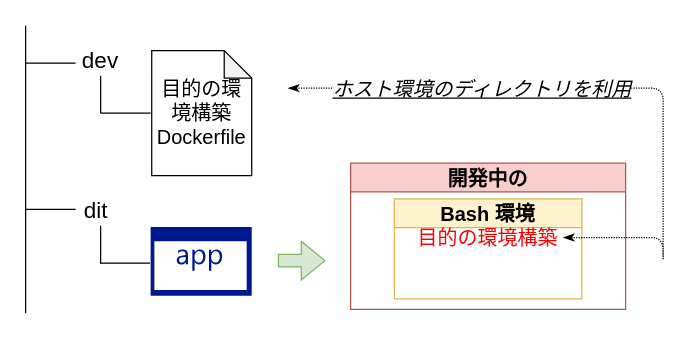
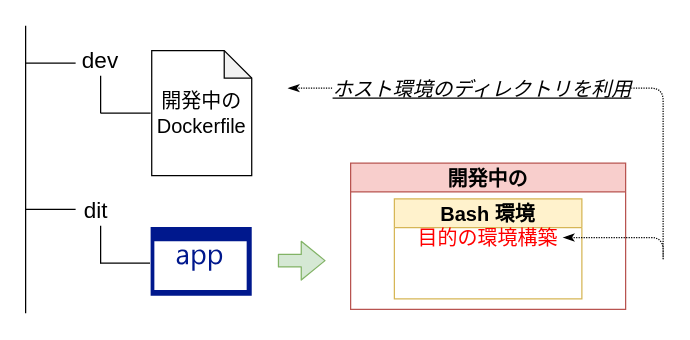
(202, 113) -> (202, 113)
